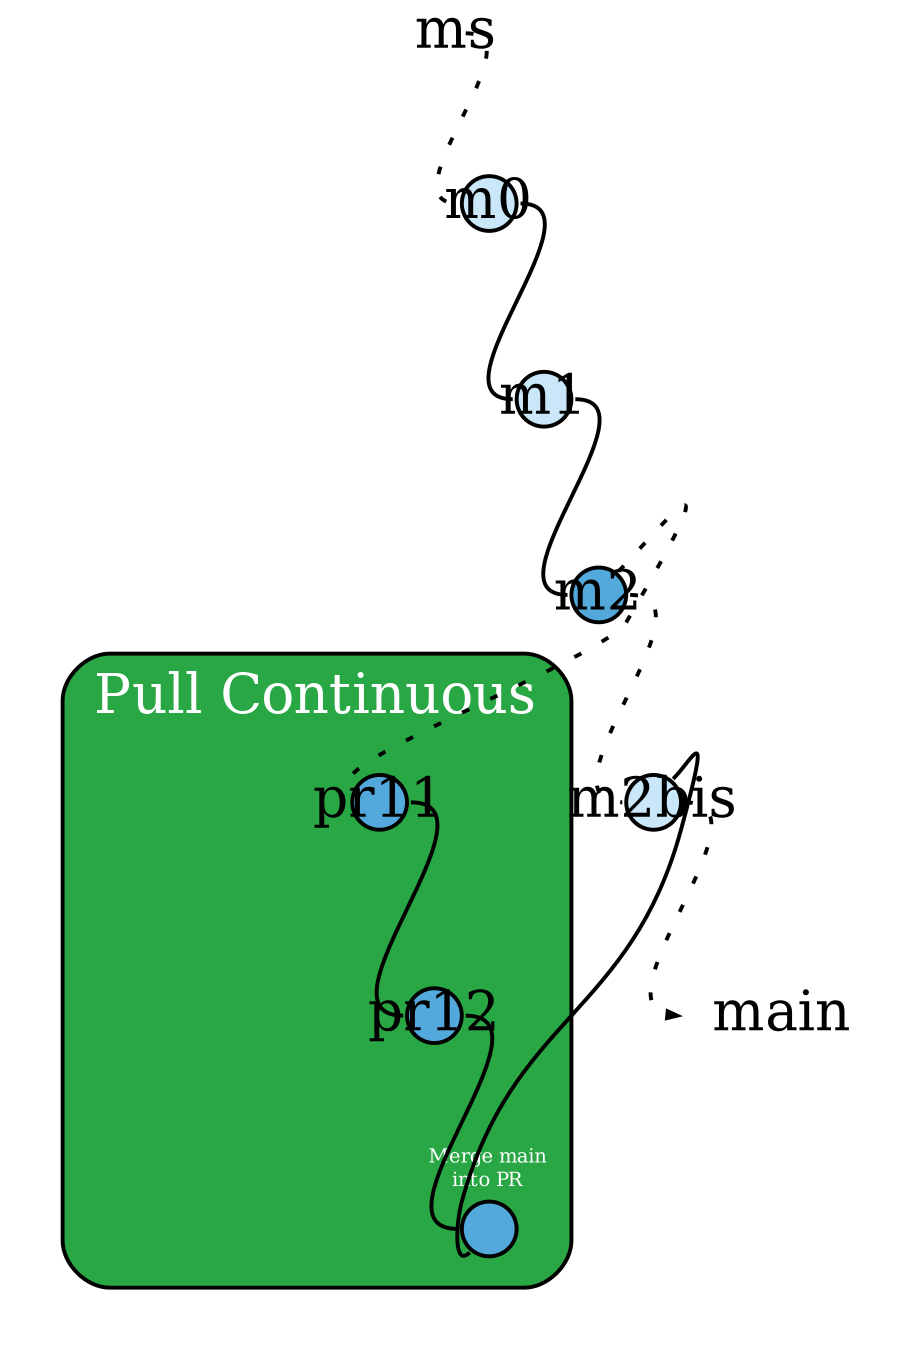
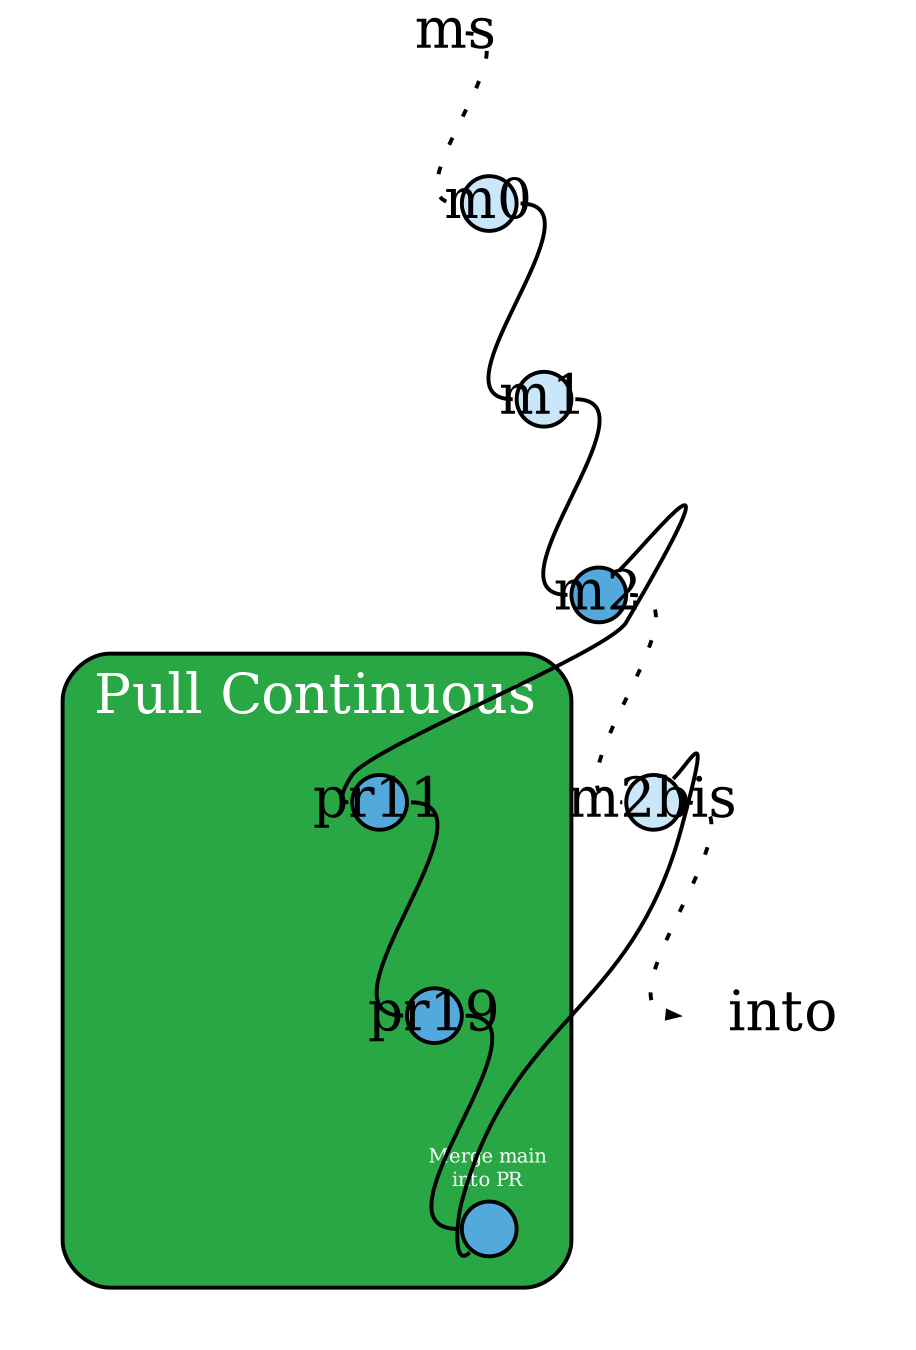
(600, 642) -> (600, 642)
(434, 1016) -> (434, 1016)
(783, 1016) -> (783, 1016)
